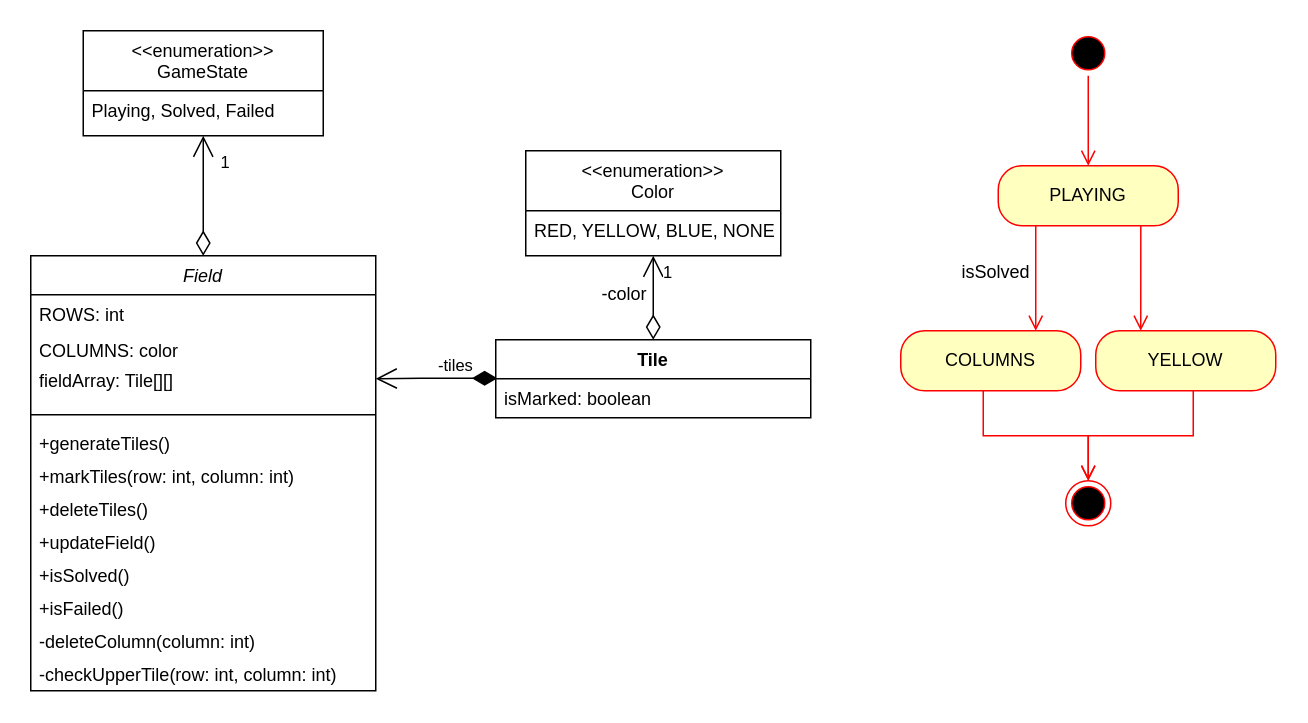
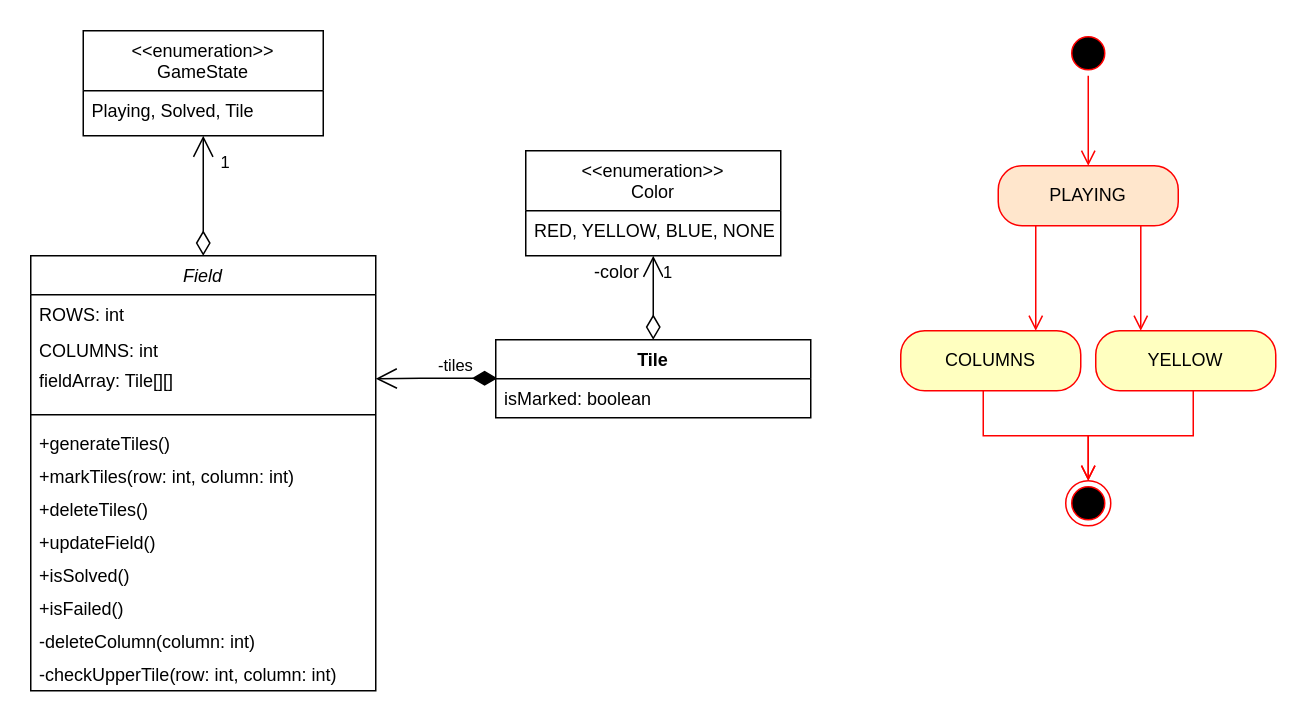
(186, 111) -> (176, 111)
(1088, 196) -> (1088, 196)
(1002, 271) -> none
(631, 293) -> (623, 271)
(103, 351) -> (92, 351)
